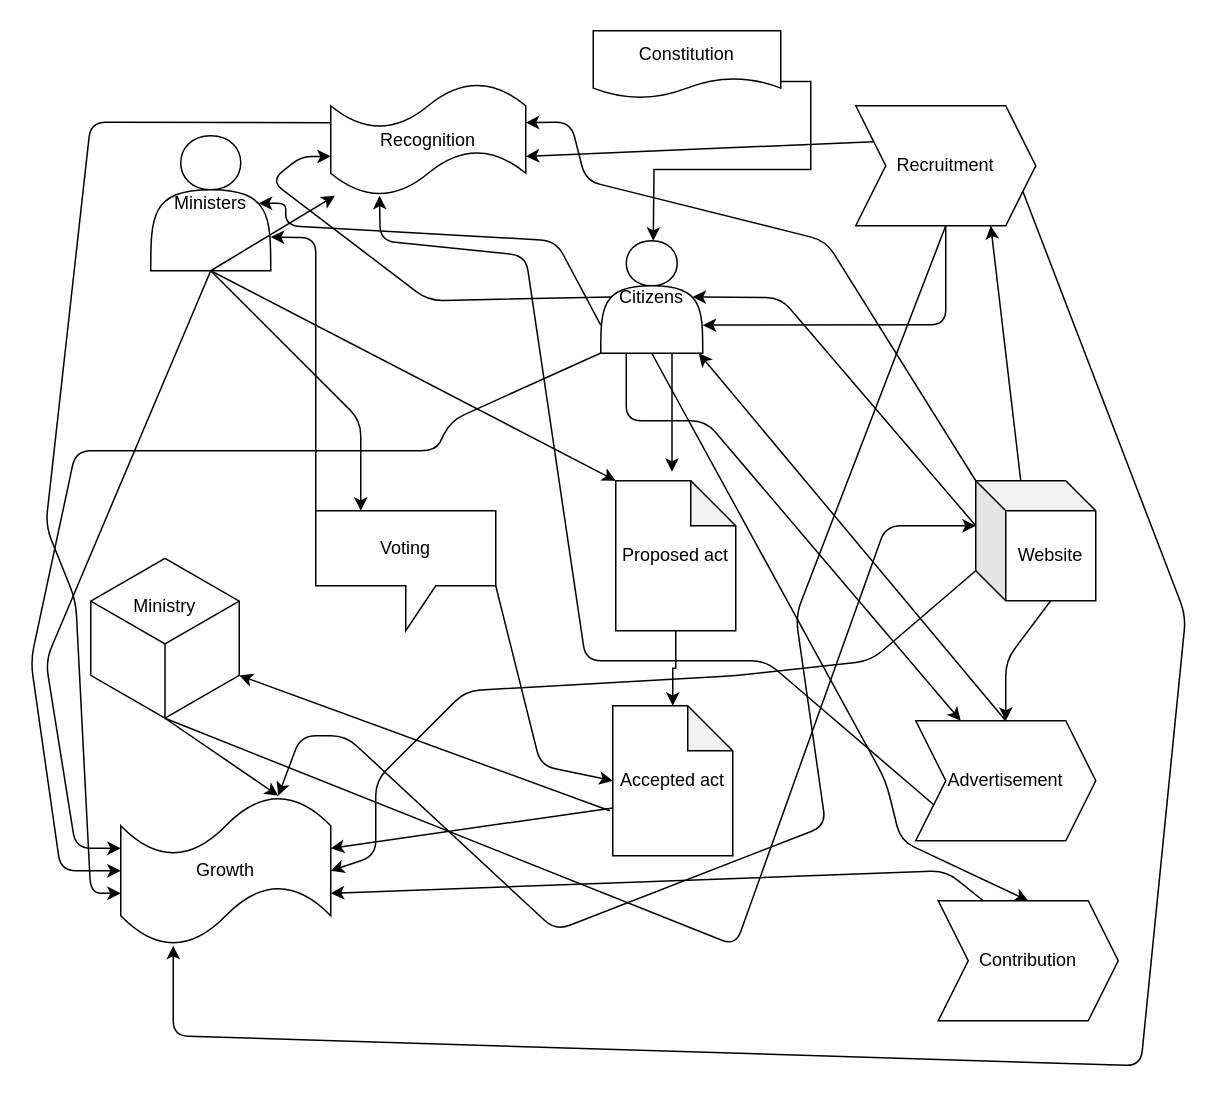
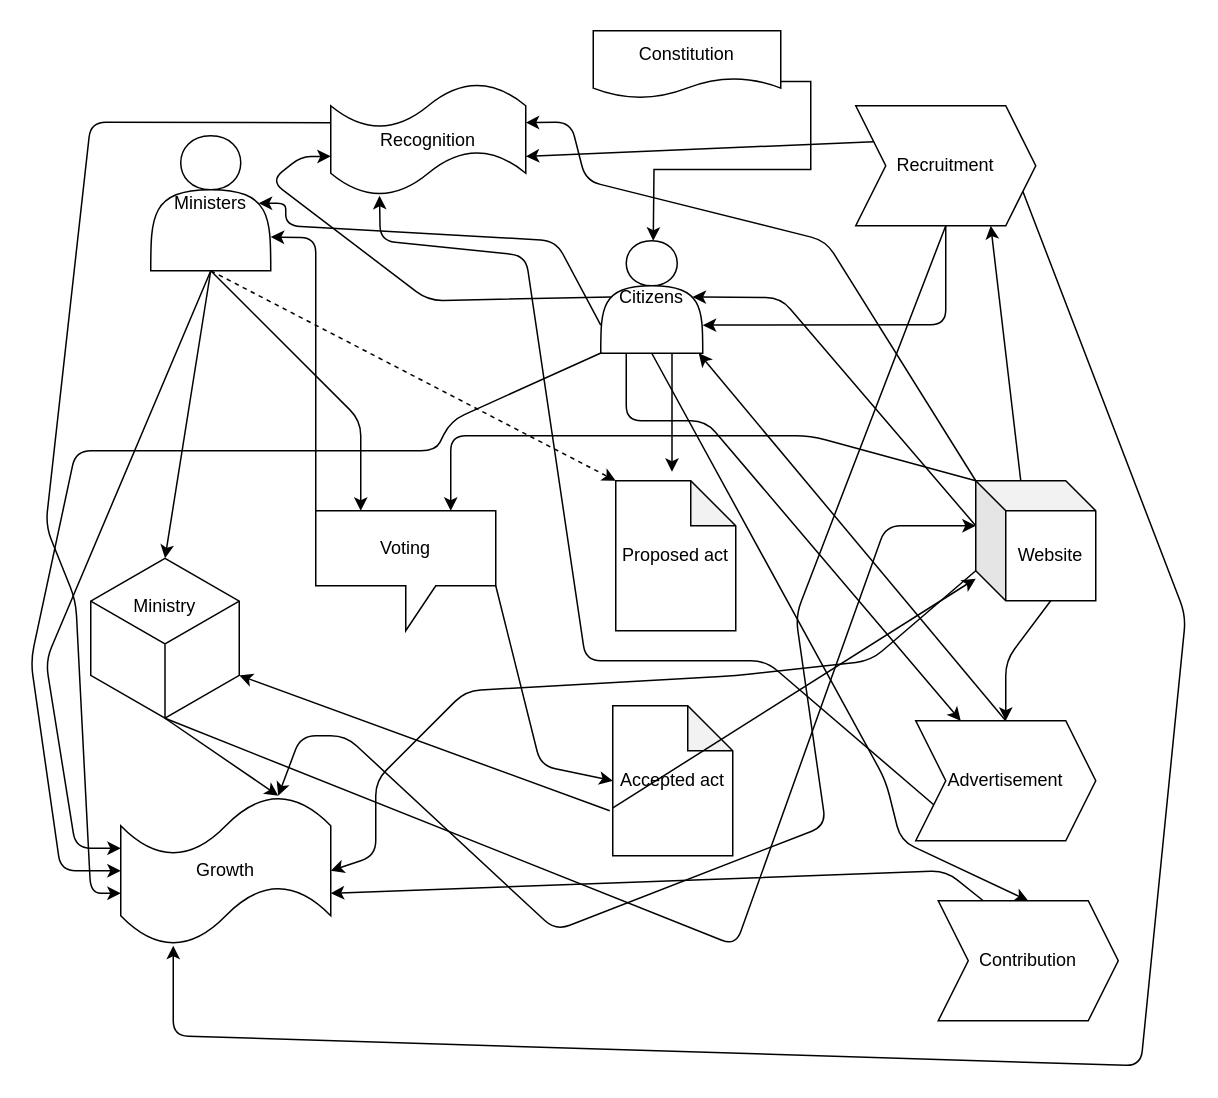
(270, 235) -> (188, 412)
(369, 353) -> (369, 353)
none -> (725, 436)
(676, 664) -> none
(528, 820) -> (769, 709)
